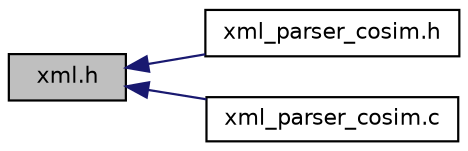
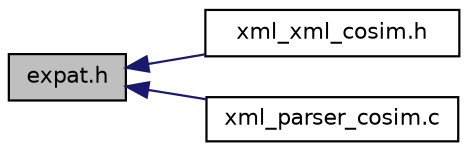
(332, 33) -> (332, 33)
(67, 77) -> (67, 77)
